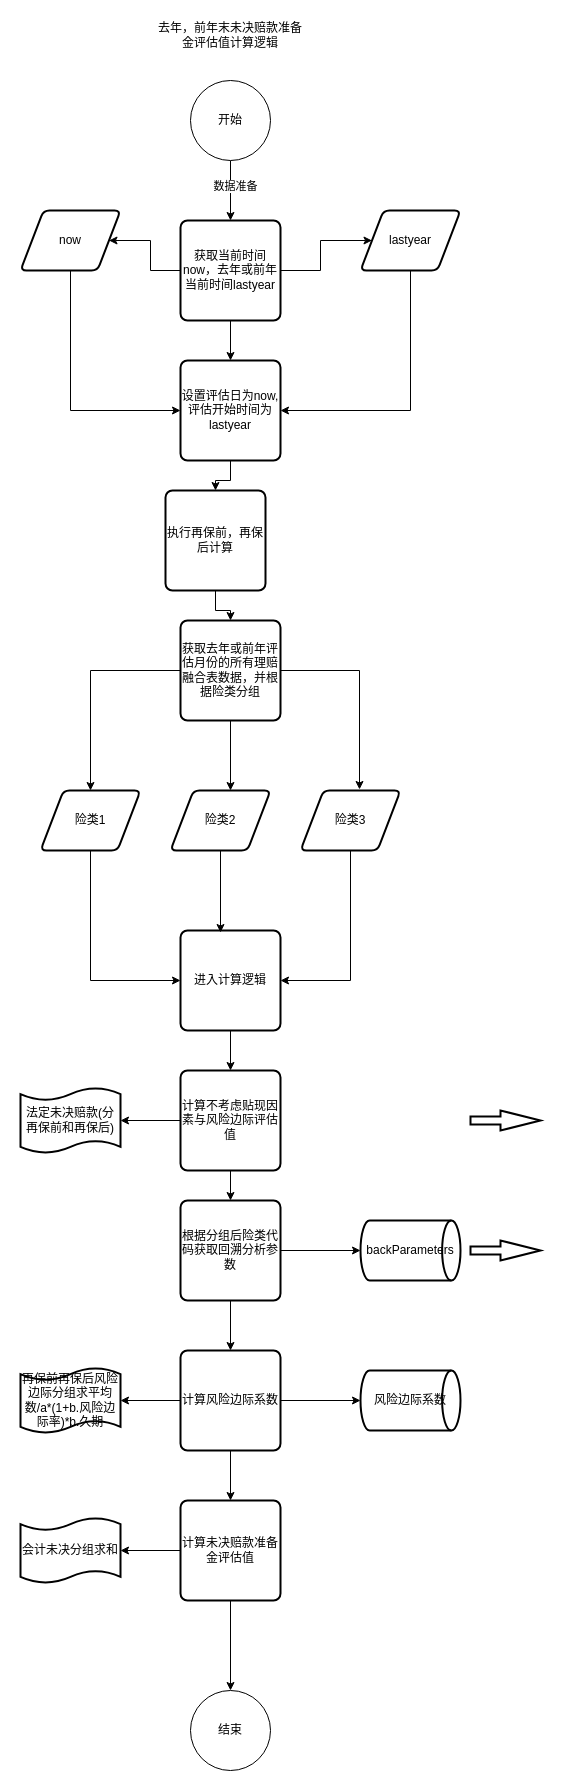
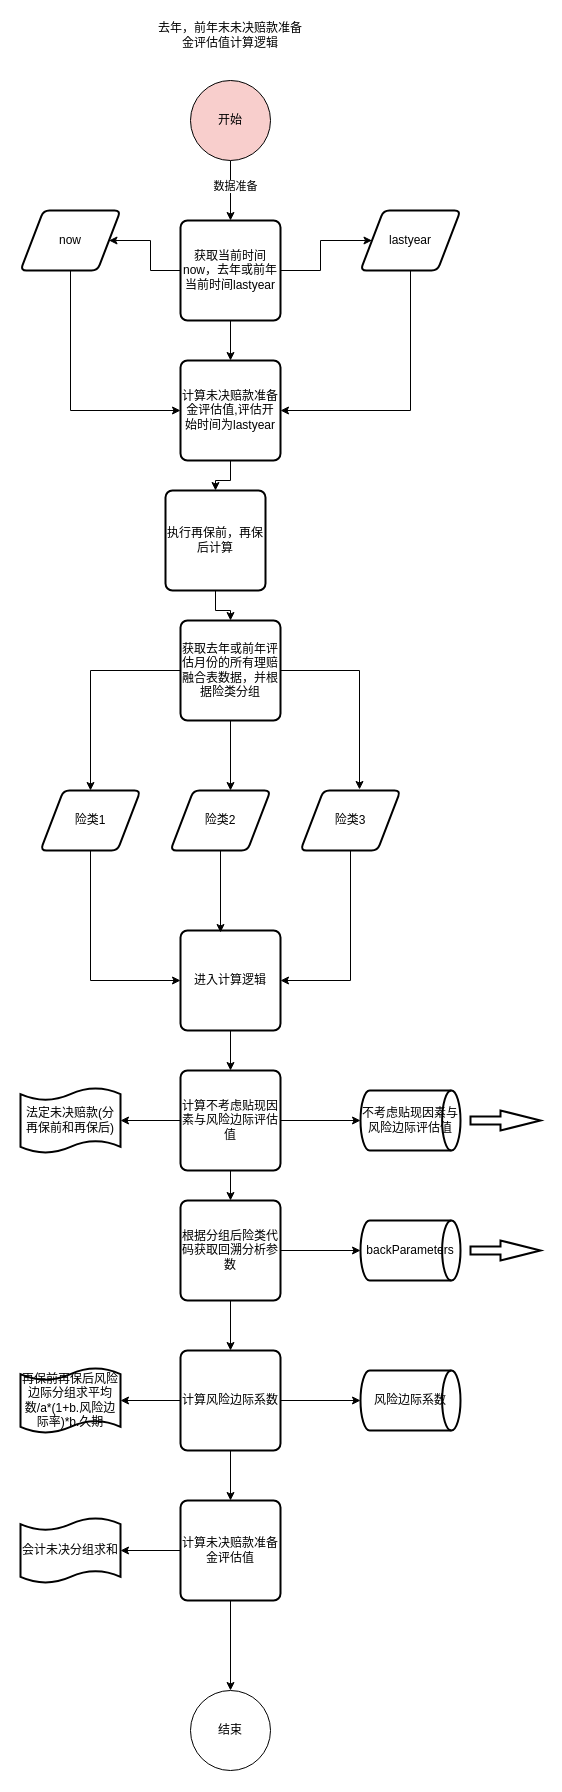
(231, 121) -> (231, 121)
(231, 411) -> (231, 411)
none -> (317, 1121)
none -> (411, 1121)
